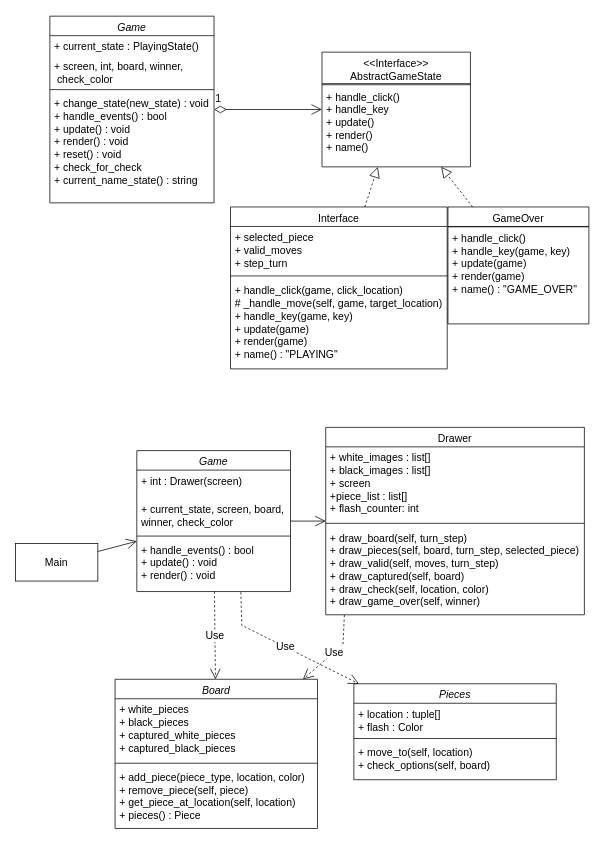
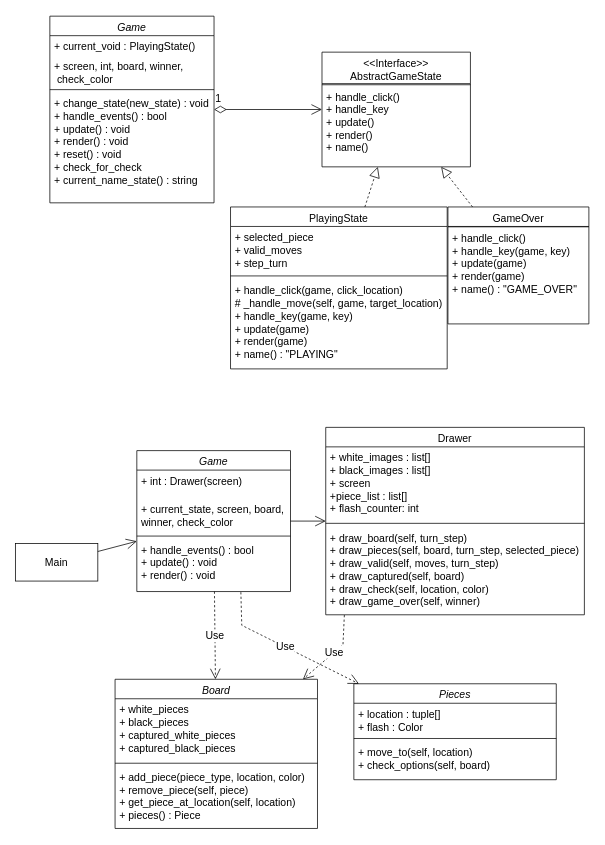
(140, 46) -> (136, 46)
(339, 218) -> (339, 218)
